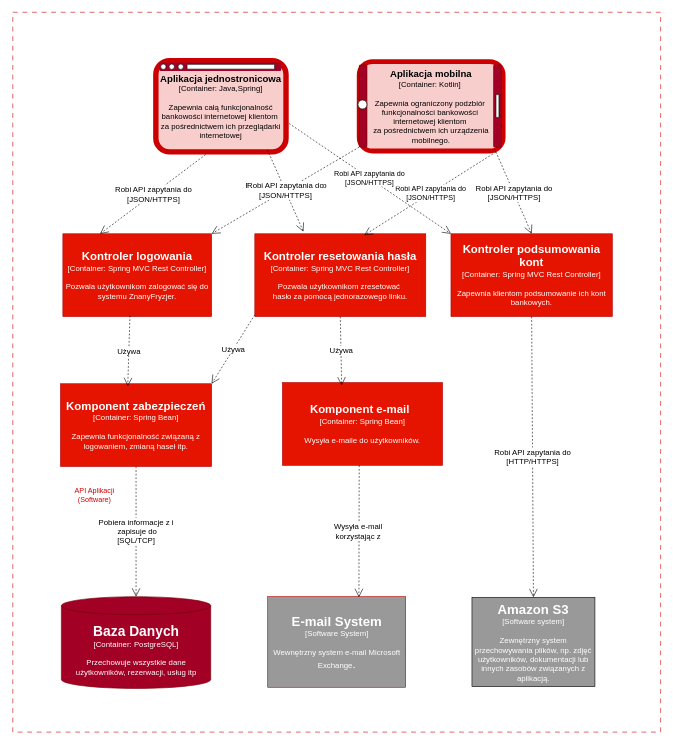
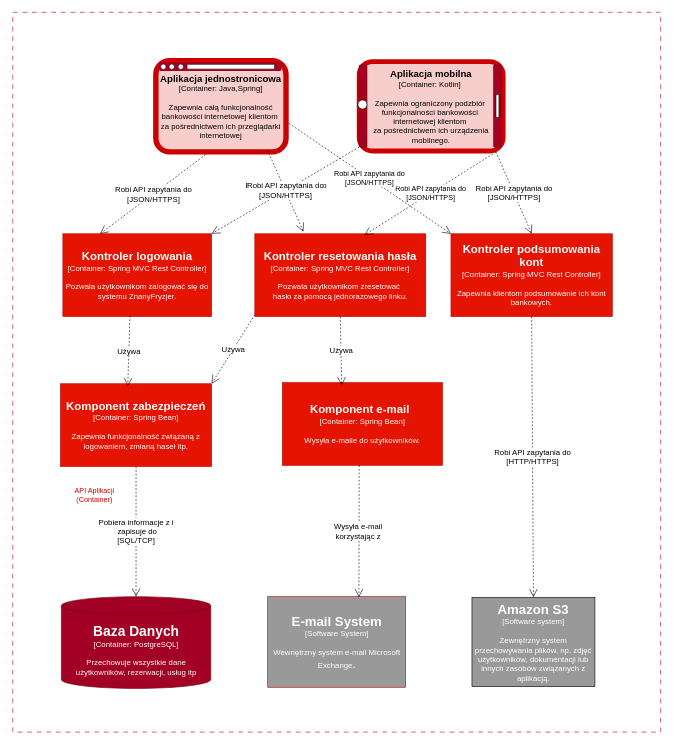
(95, 495) -> (95, 495)
